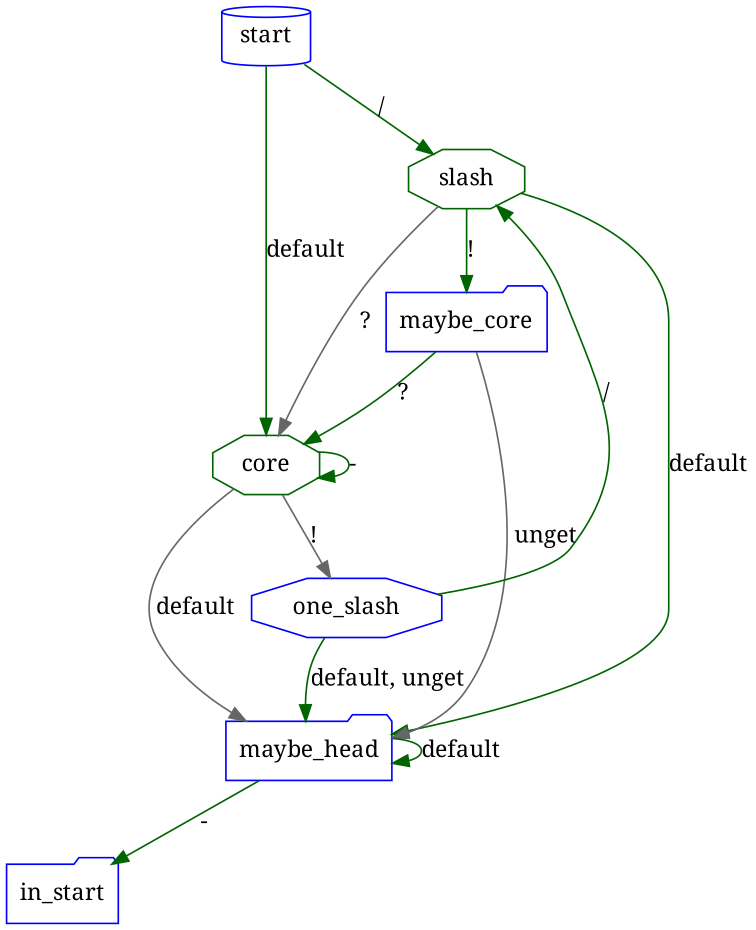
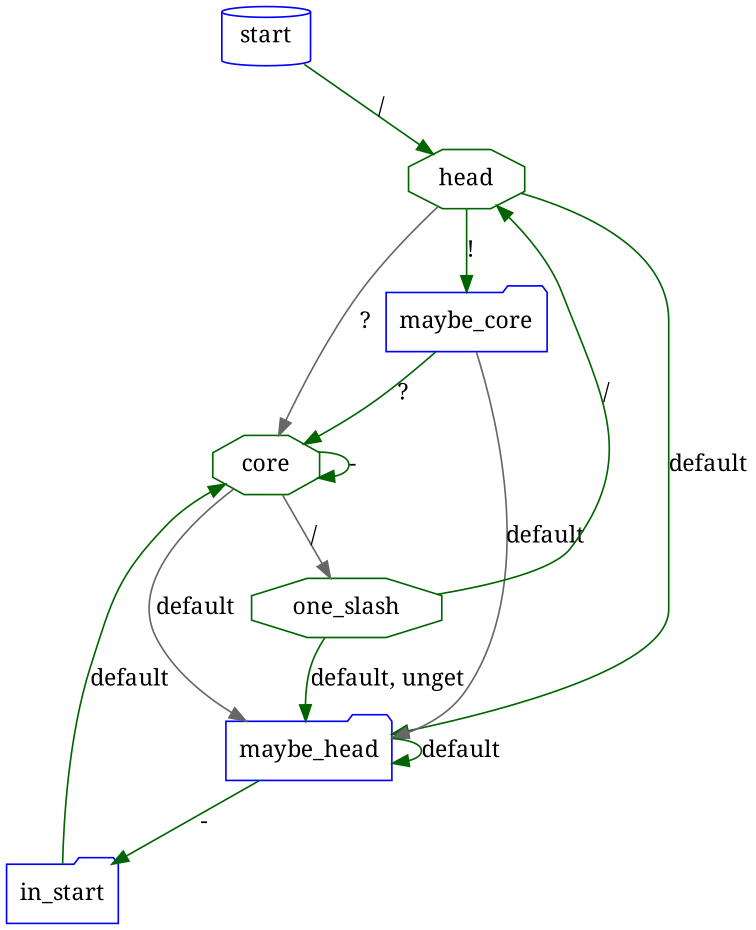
(467, 179) -> (467, 179)
(266, 242) -> (93, 658)
(314, 536) -> (314, 536)
(546, 536) -> (546, 536)
(347, 608) -> (347, 608)
